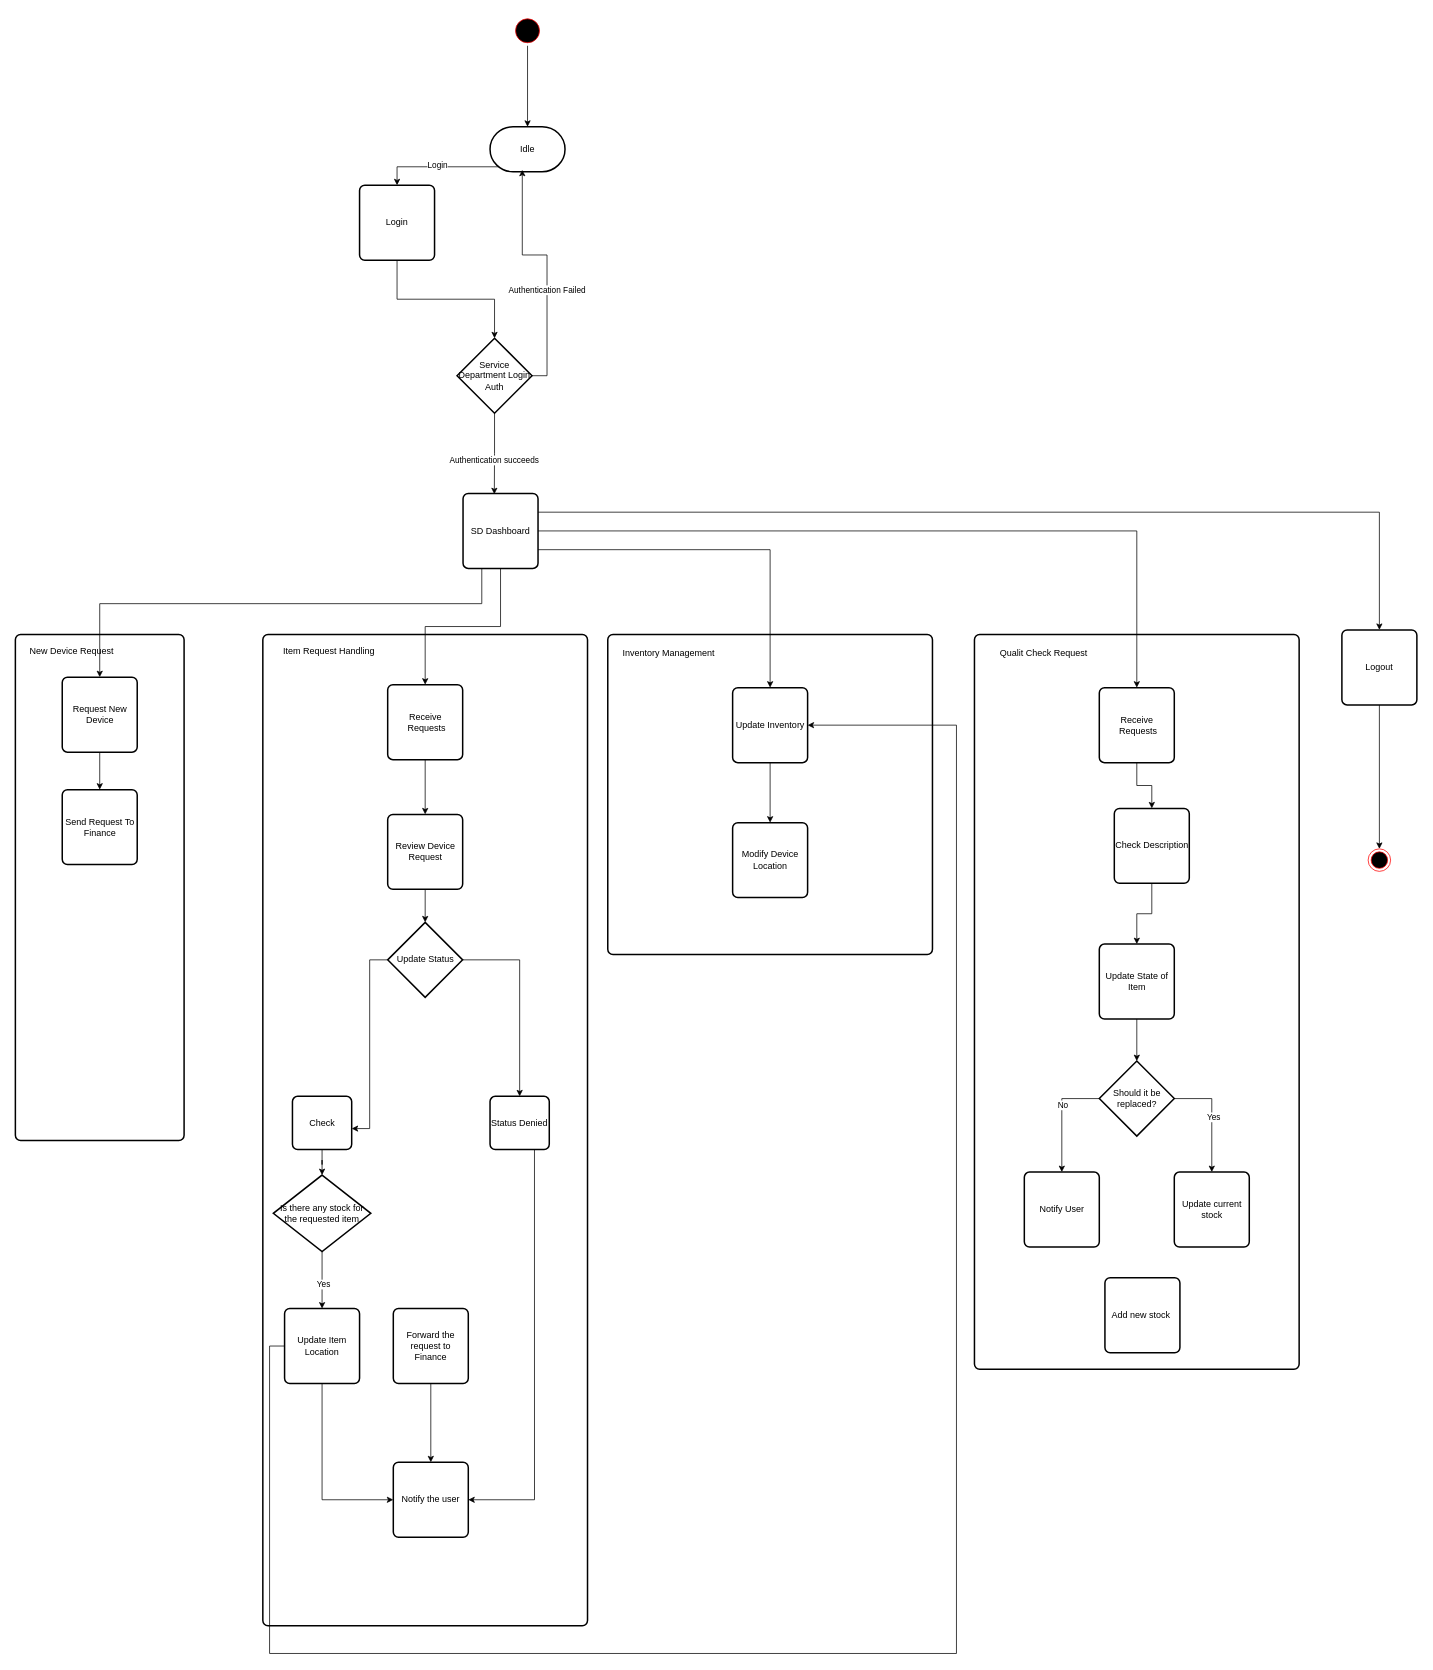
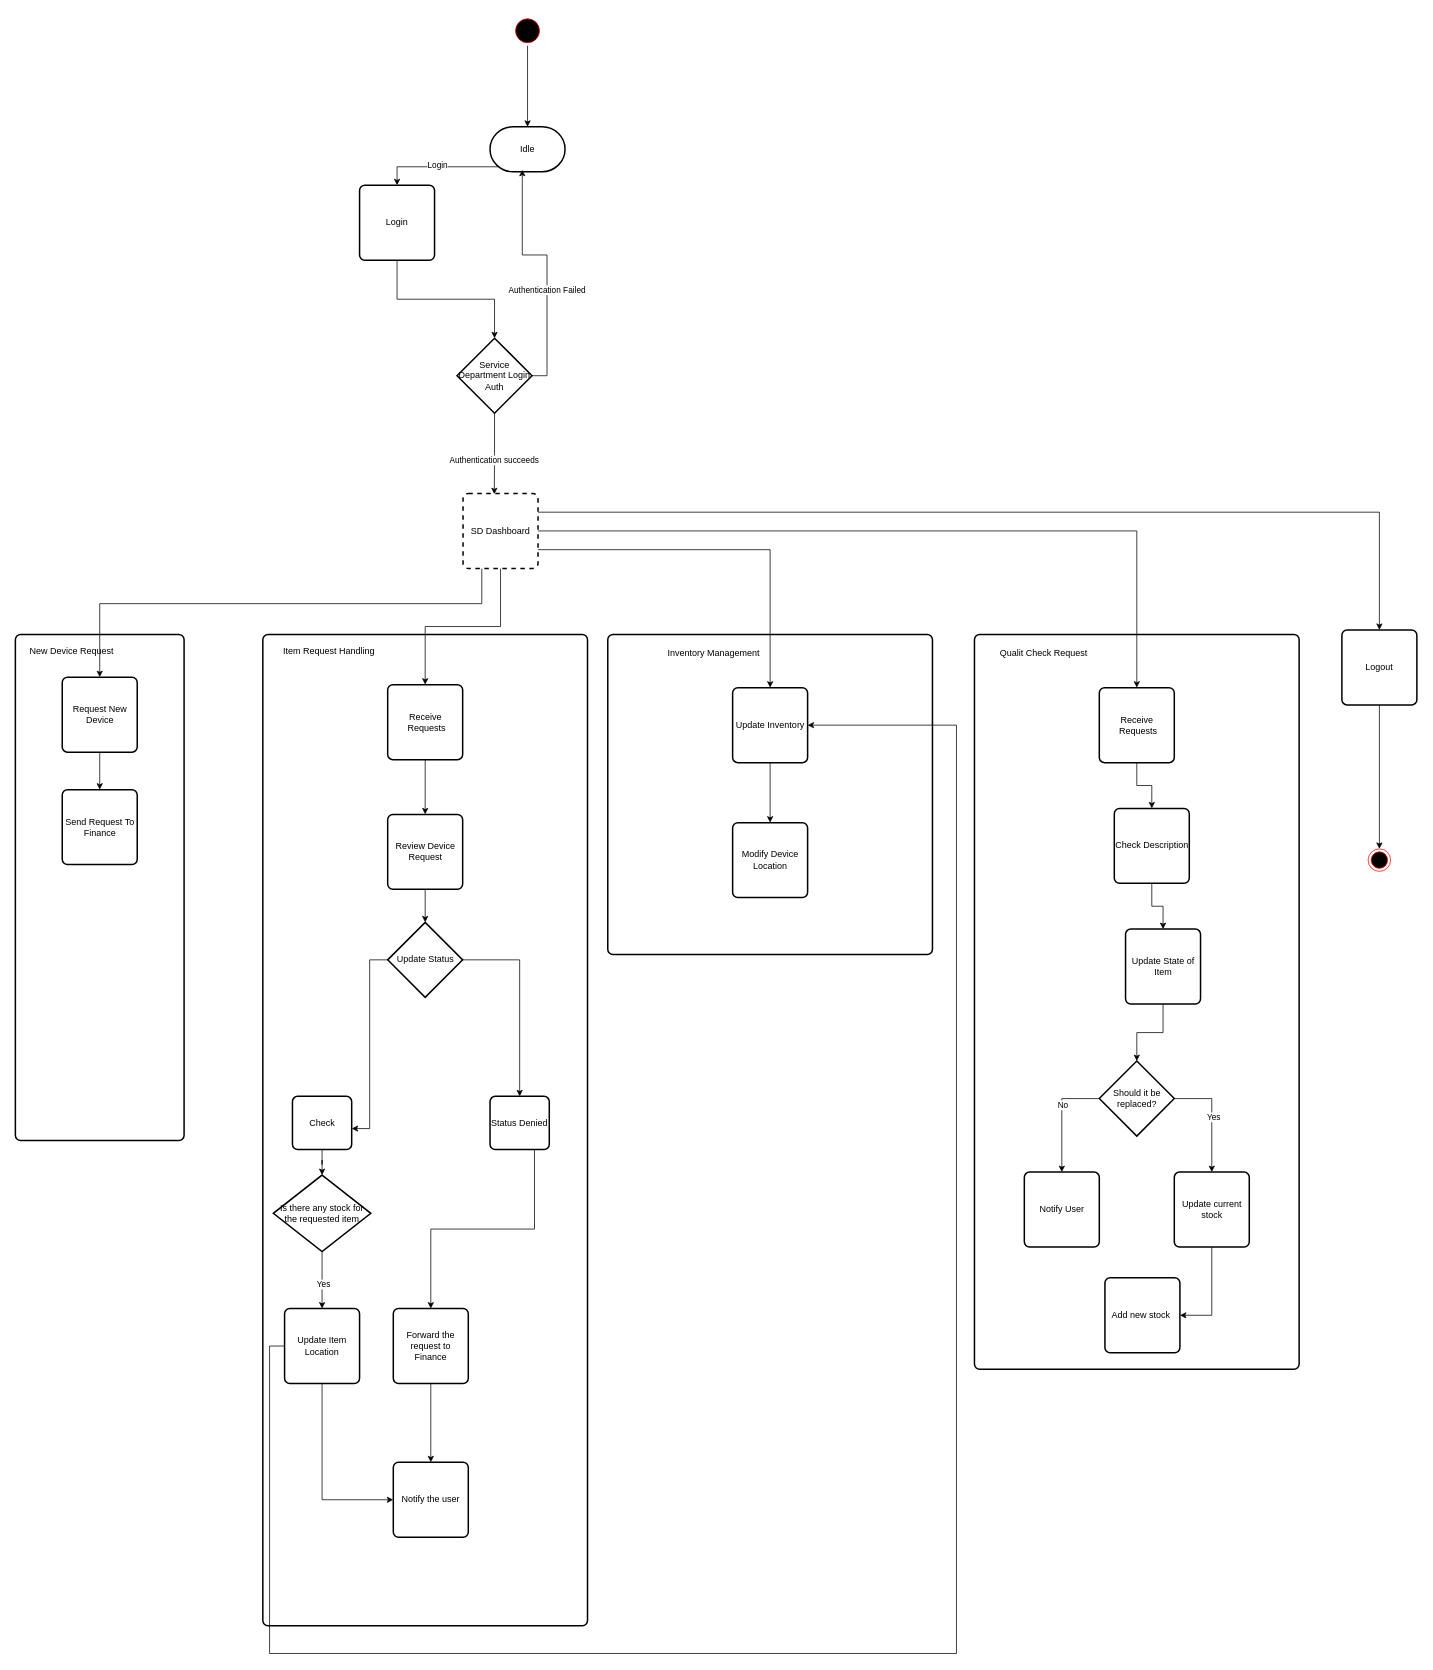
(501, 531) -> (501, 531)
(668, 653) -> (713, 653)
(1137, 981) -> (1163, 966)
none -> (1212, 1294)
(535, 1395) -> (431, 1265)
